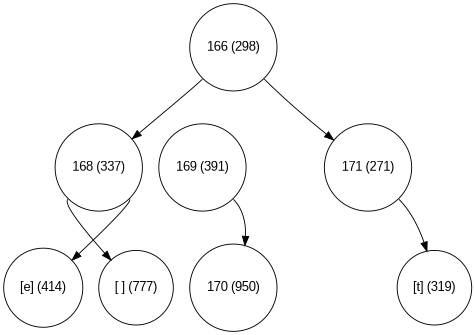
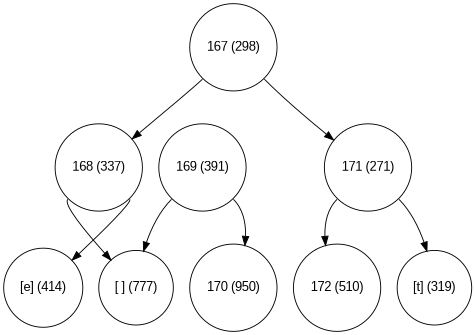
(233, 47) -> (233, 47)
none -> (157, 219)
none -> (337, 288)
